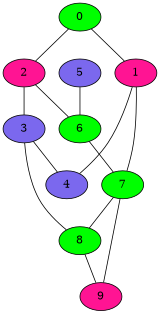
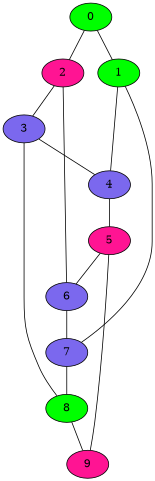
(80, 73) -> (109, 241)
(136, 73) -> (119, 73)
(80, 129) -> (67, 297)
(123, 185) -> (67, 352)
none -> (109, 213)
(112, 241) -> (102, 353)
